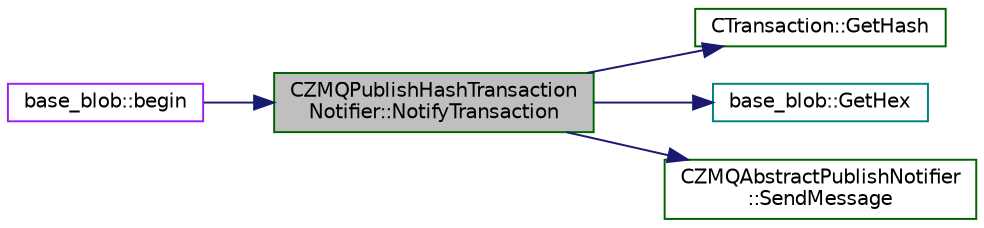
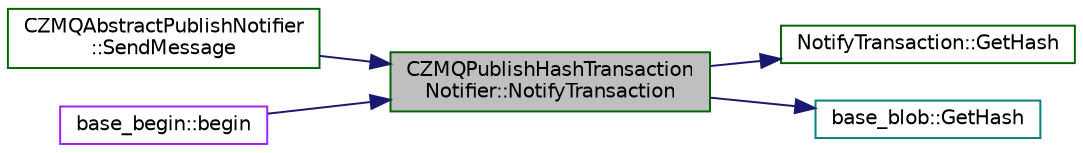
(820, 28) -> (928, 44)
(106, 103) -> (164, 125)
(820, 103) -> (928, 119)
(617, 144) -> (345, 59)
